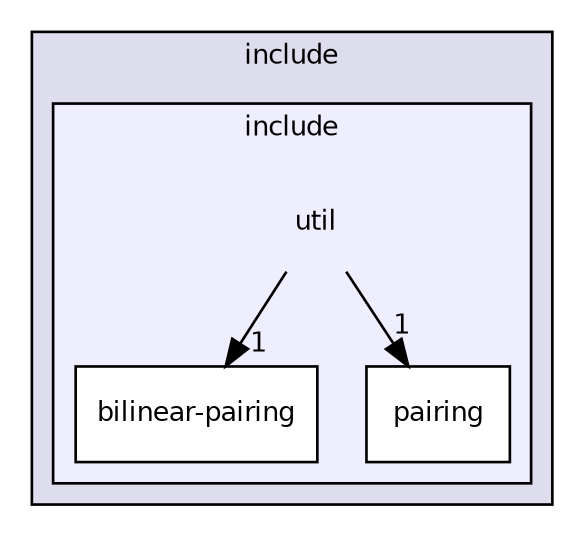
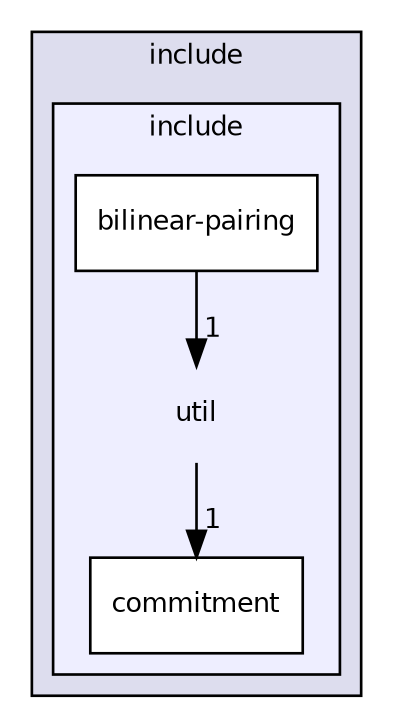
(263, 308) -> (197, 306)
(438, 414) -> (197, 605)
